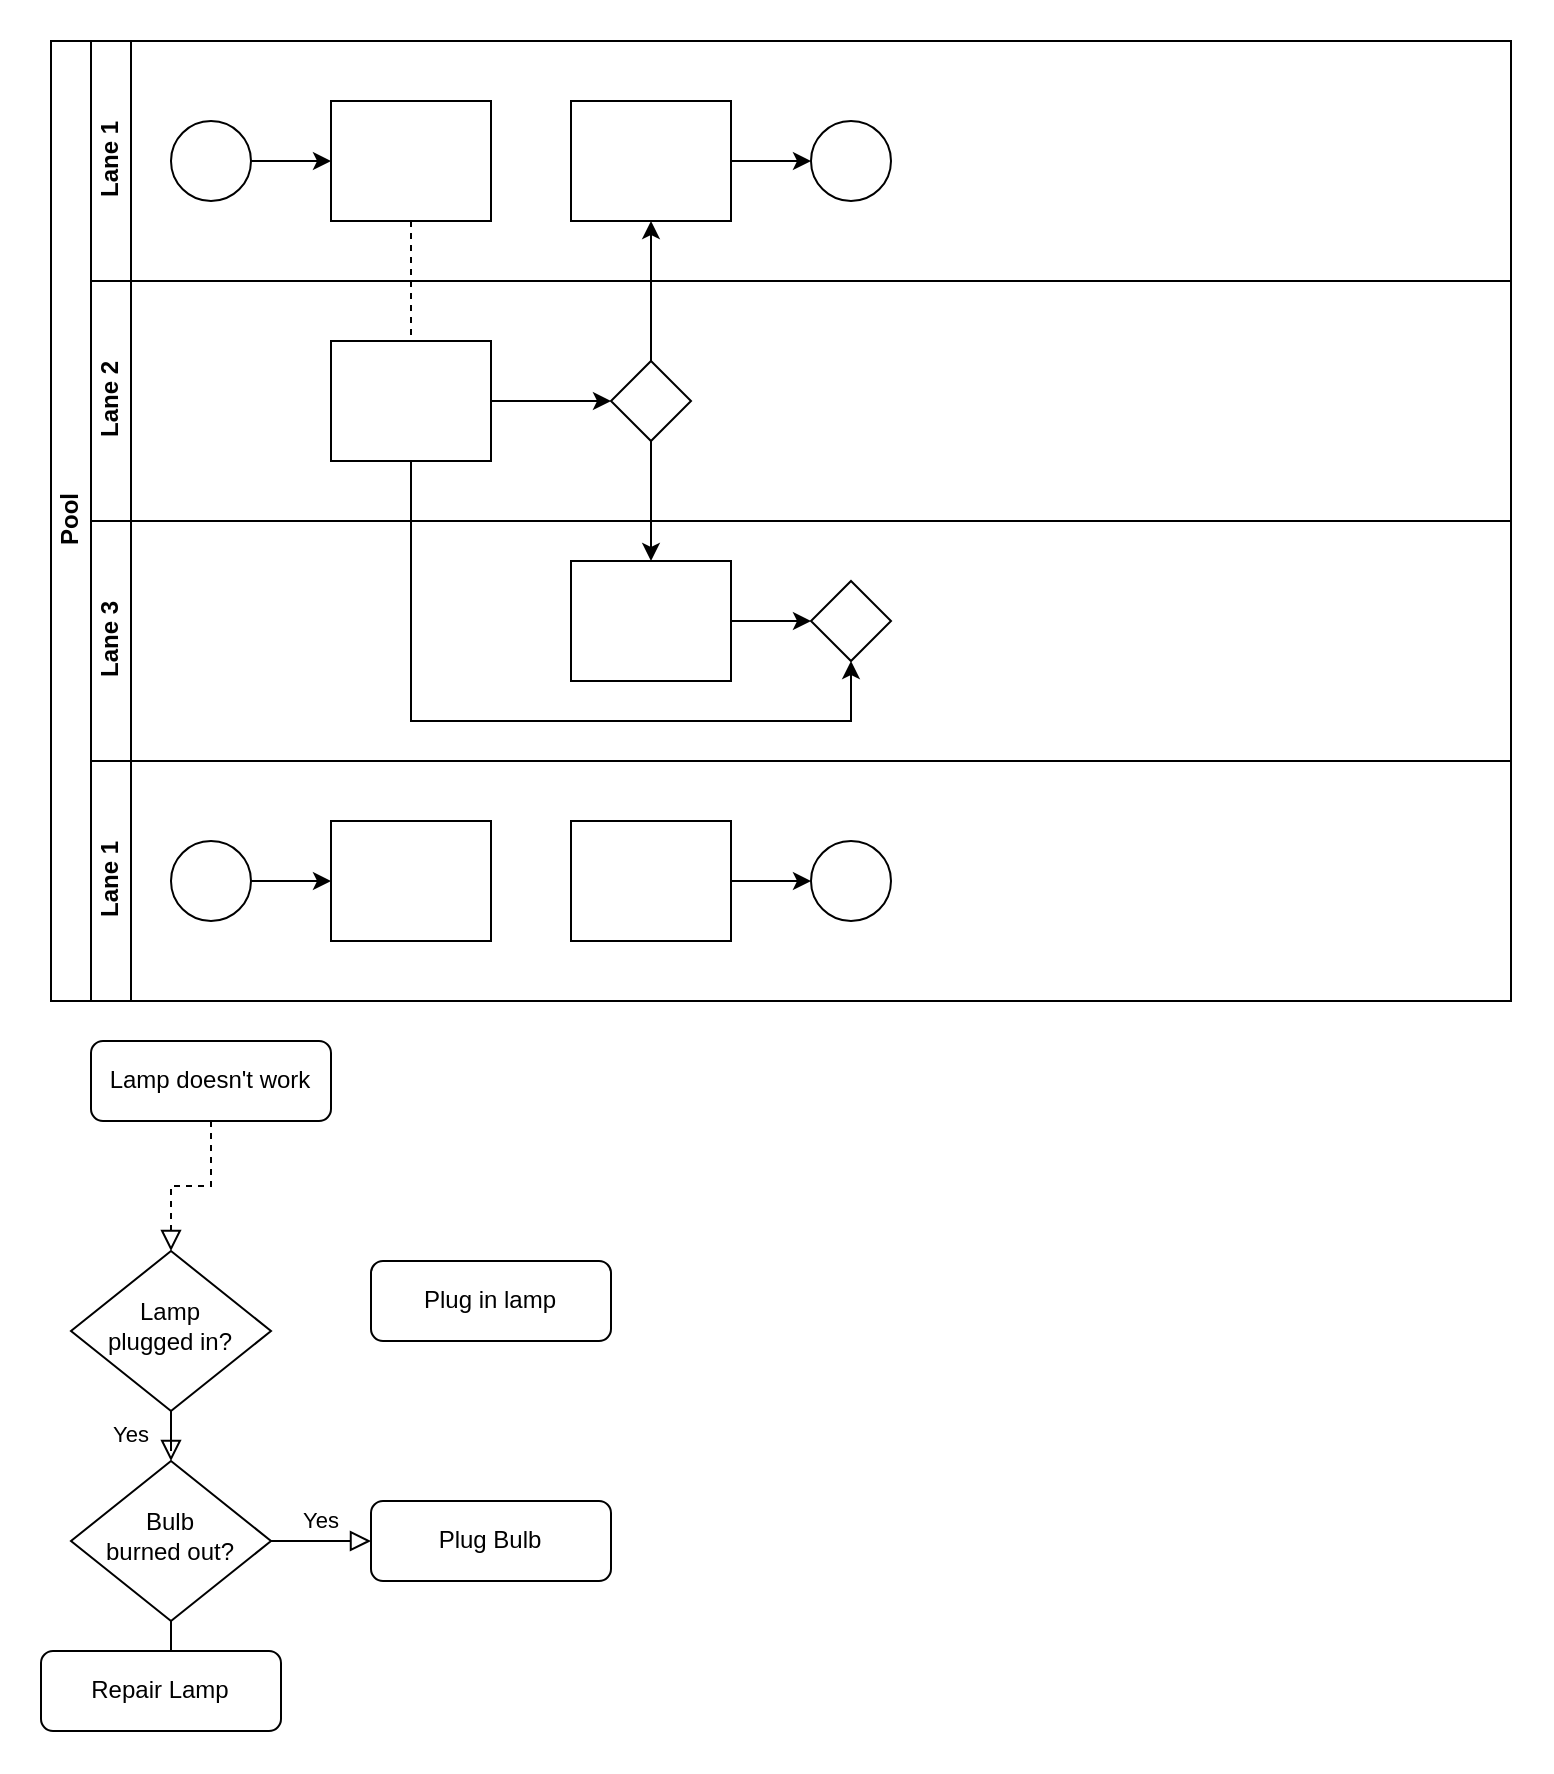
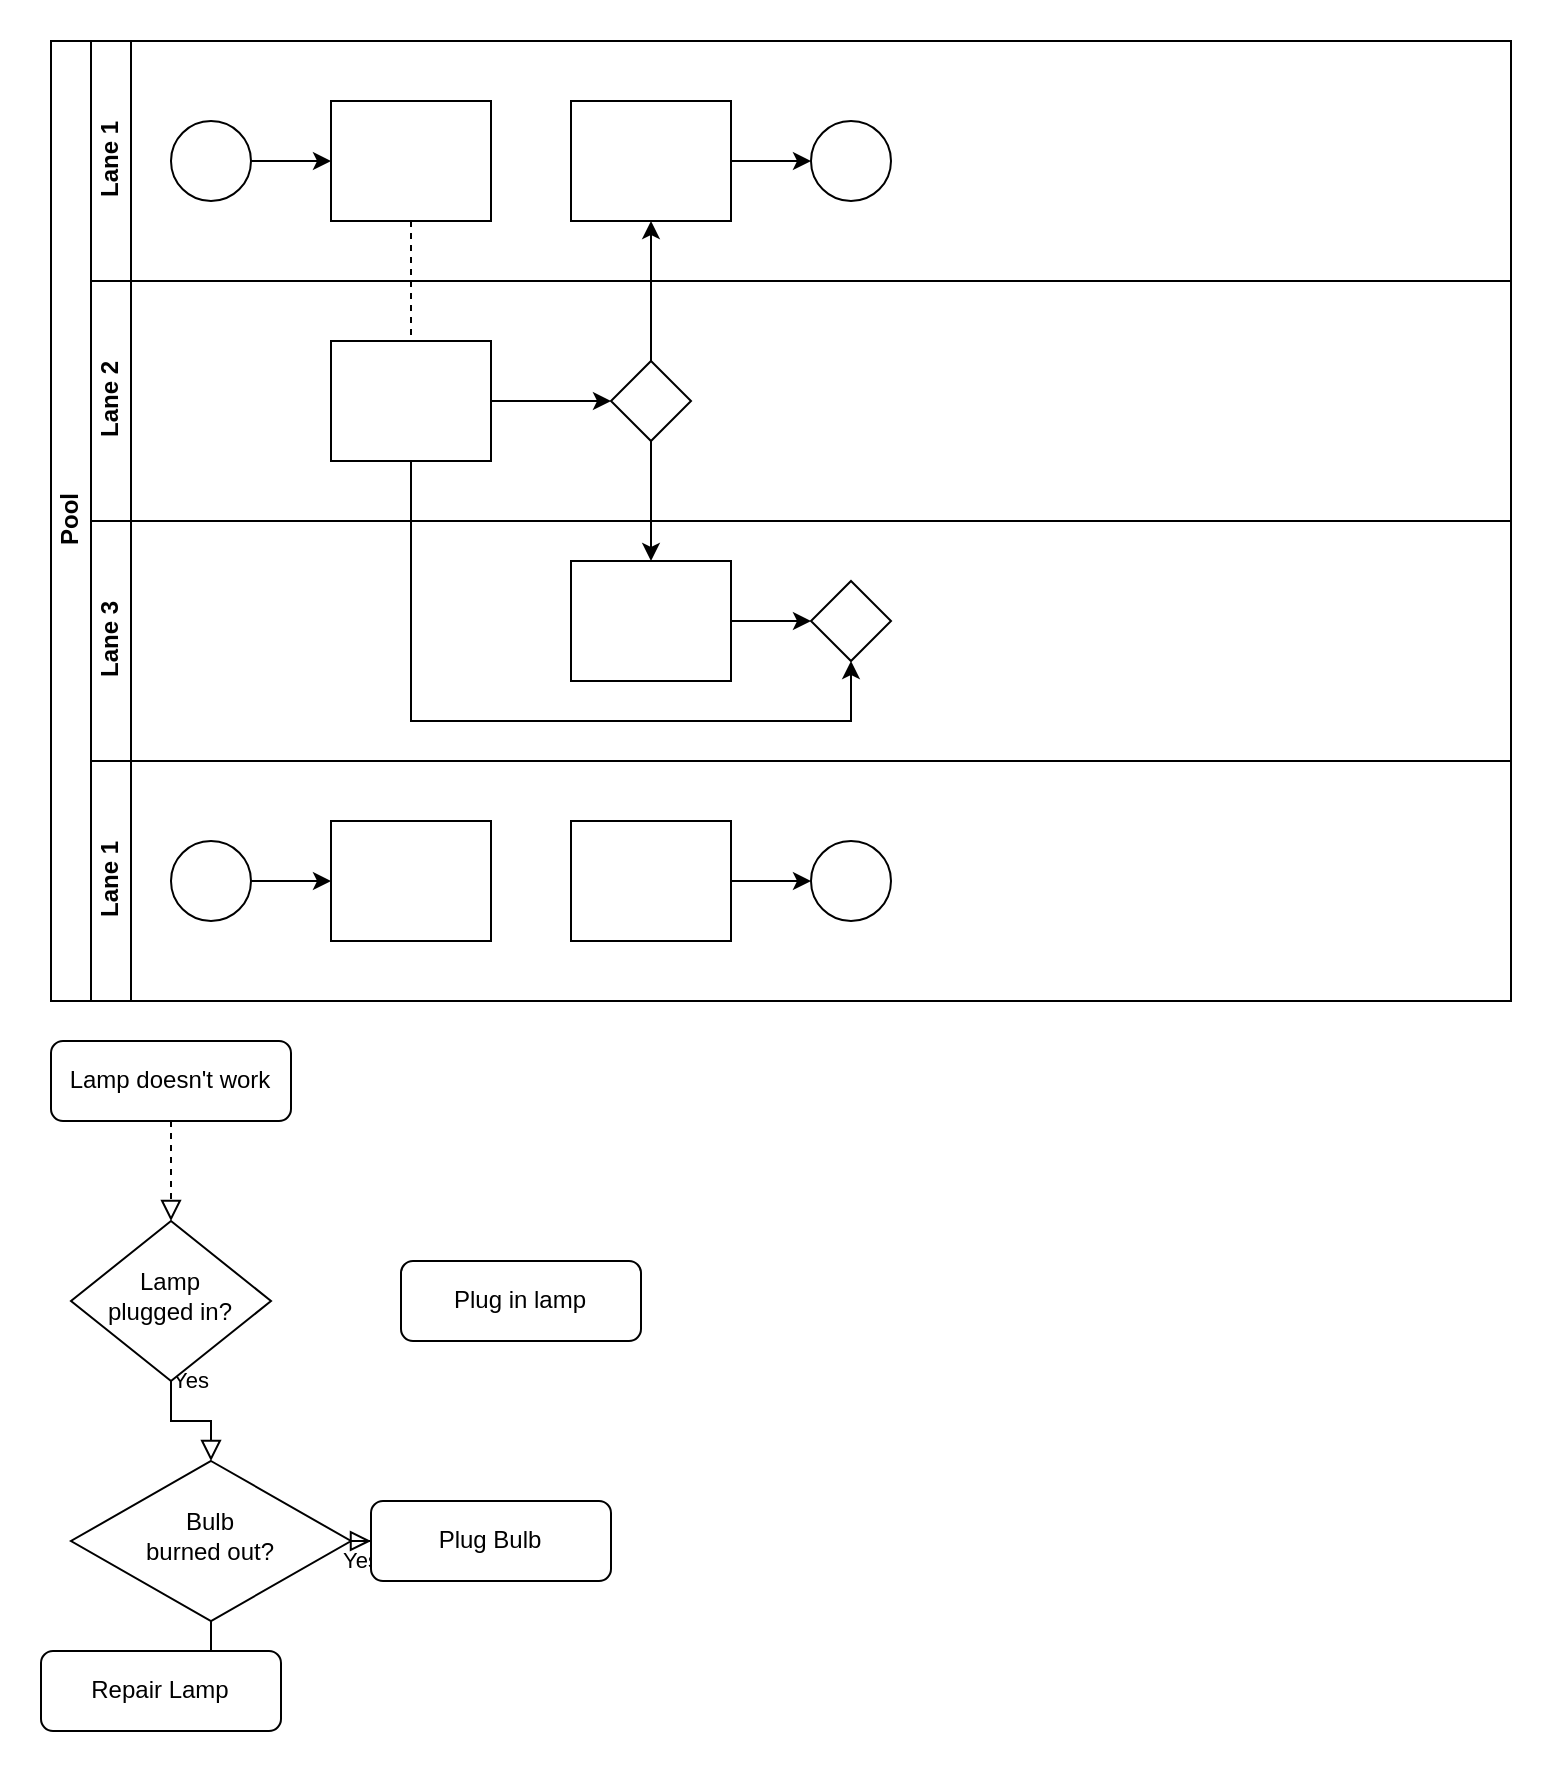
(211, 1081) -> (171, 1081)
(491, 1301) -> (521, 1301)
(171, 1331) -> (171, 1301)
(171, 1541) -> (211, 1541)
